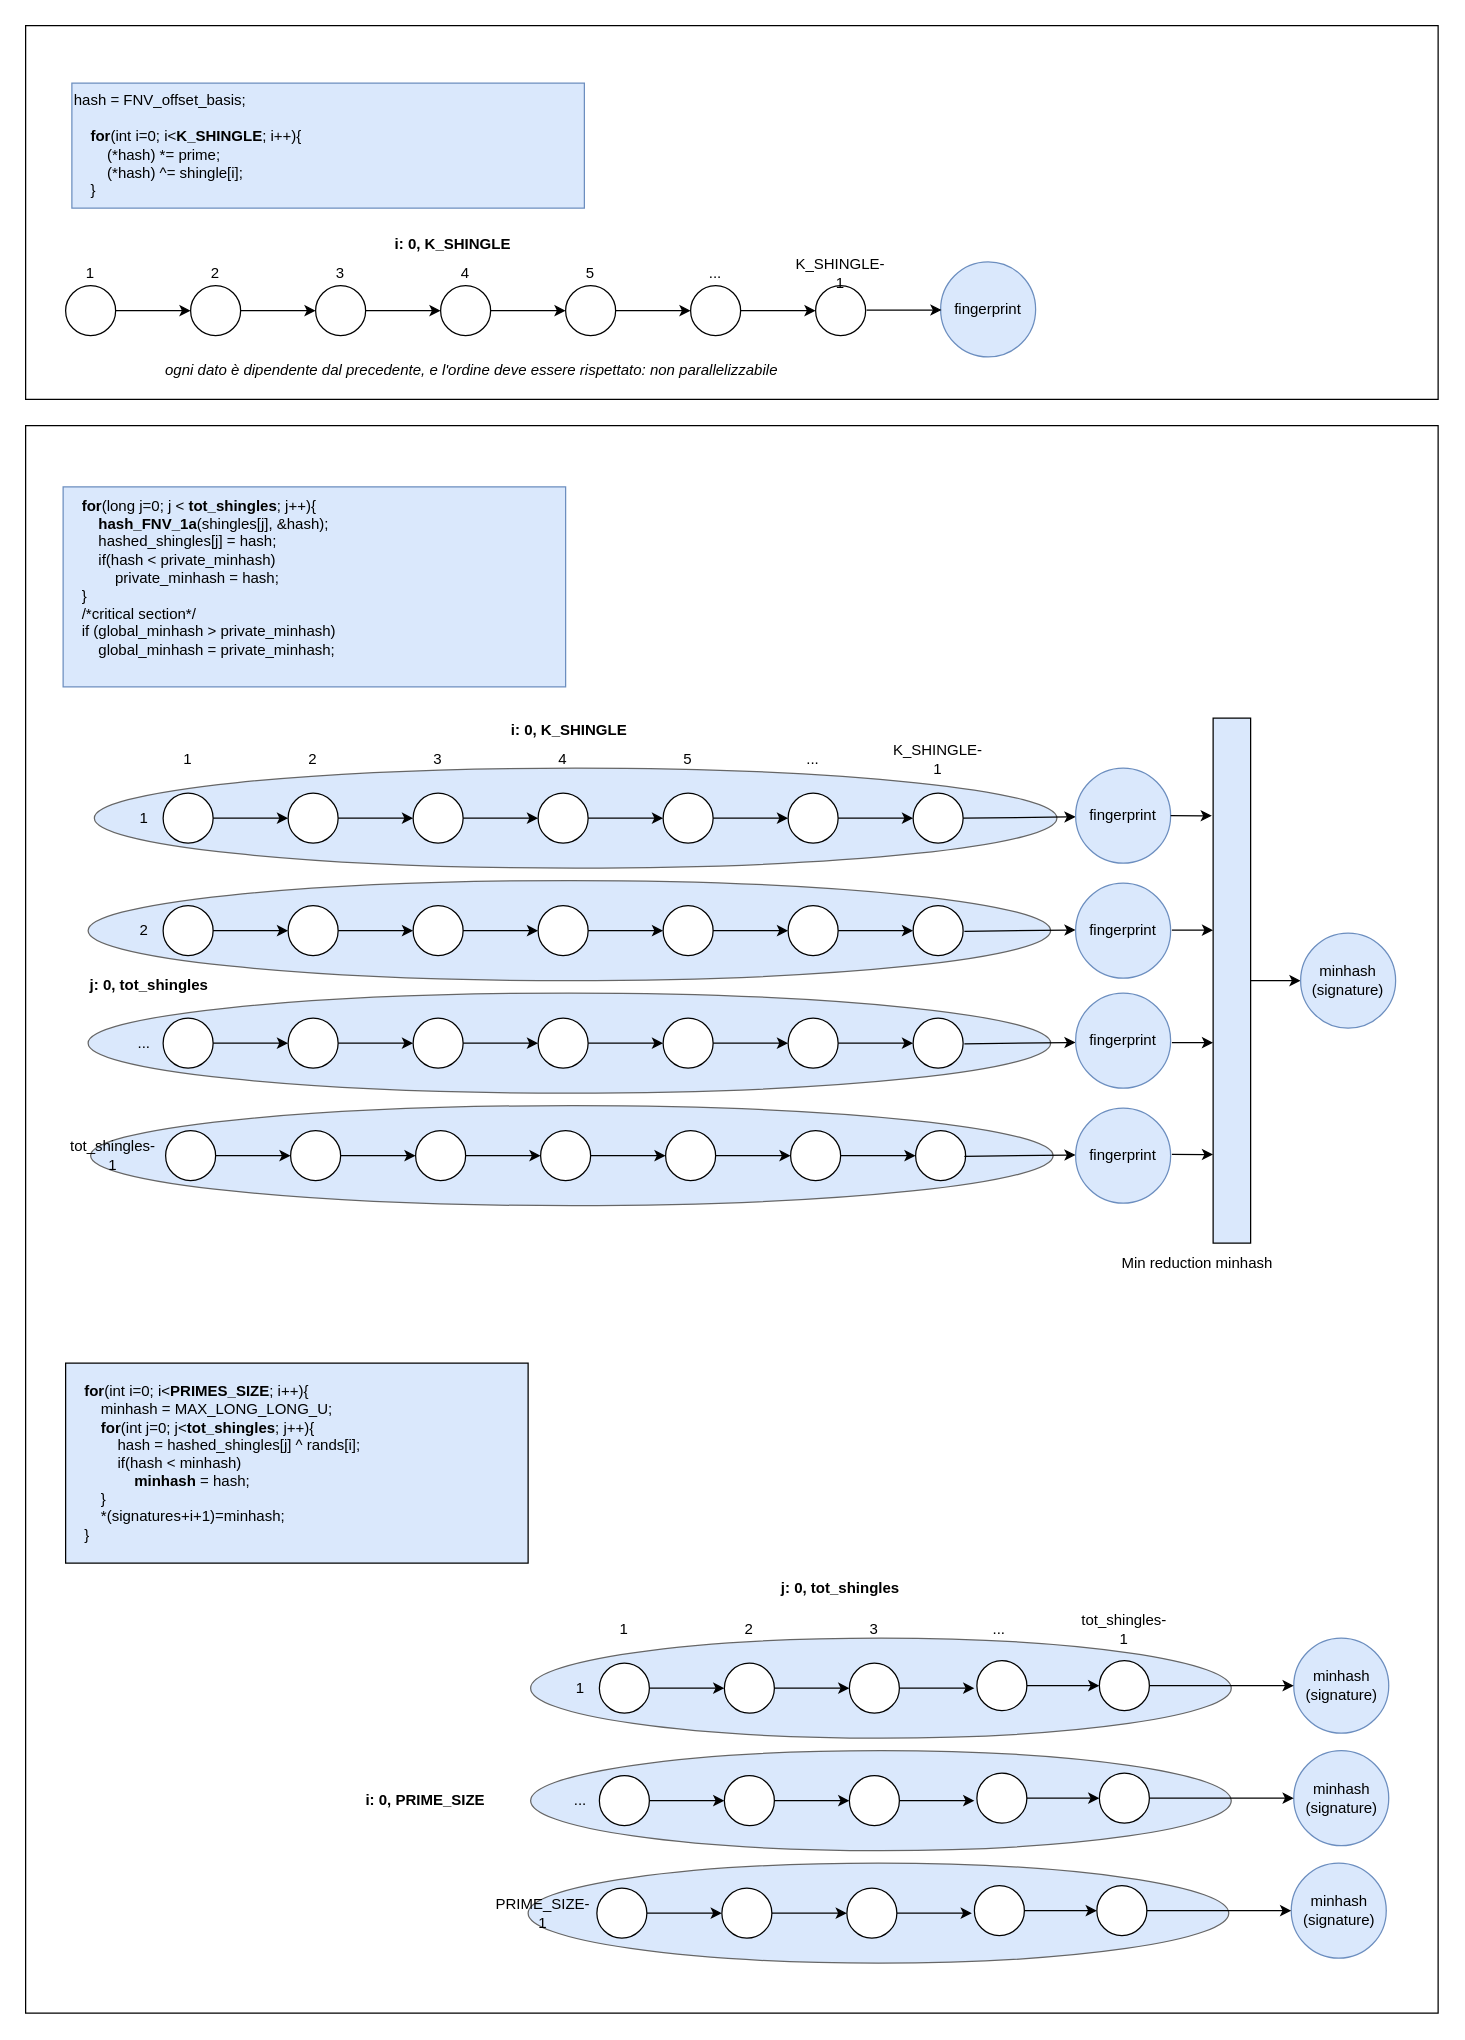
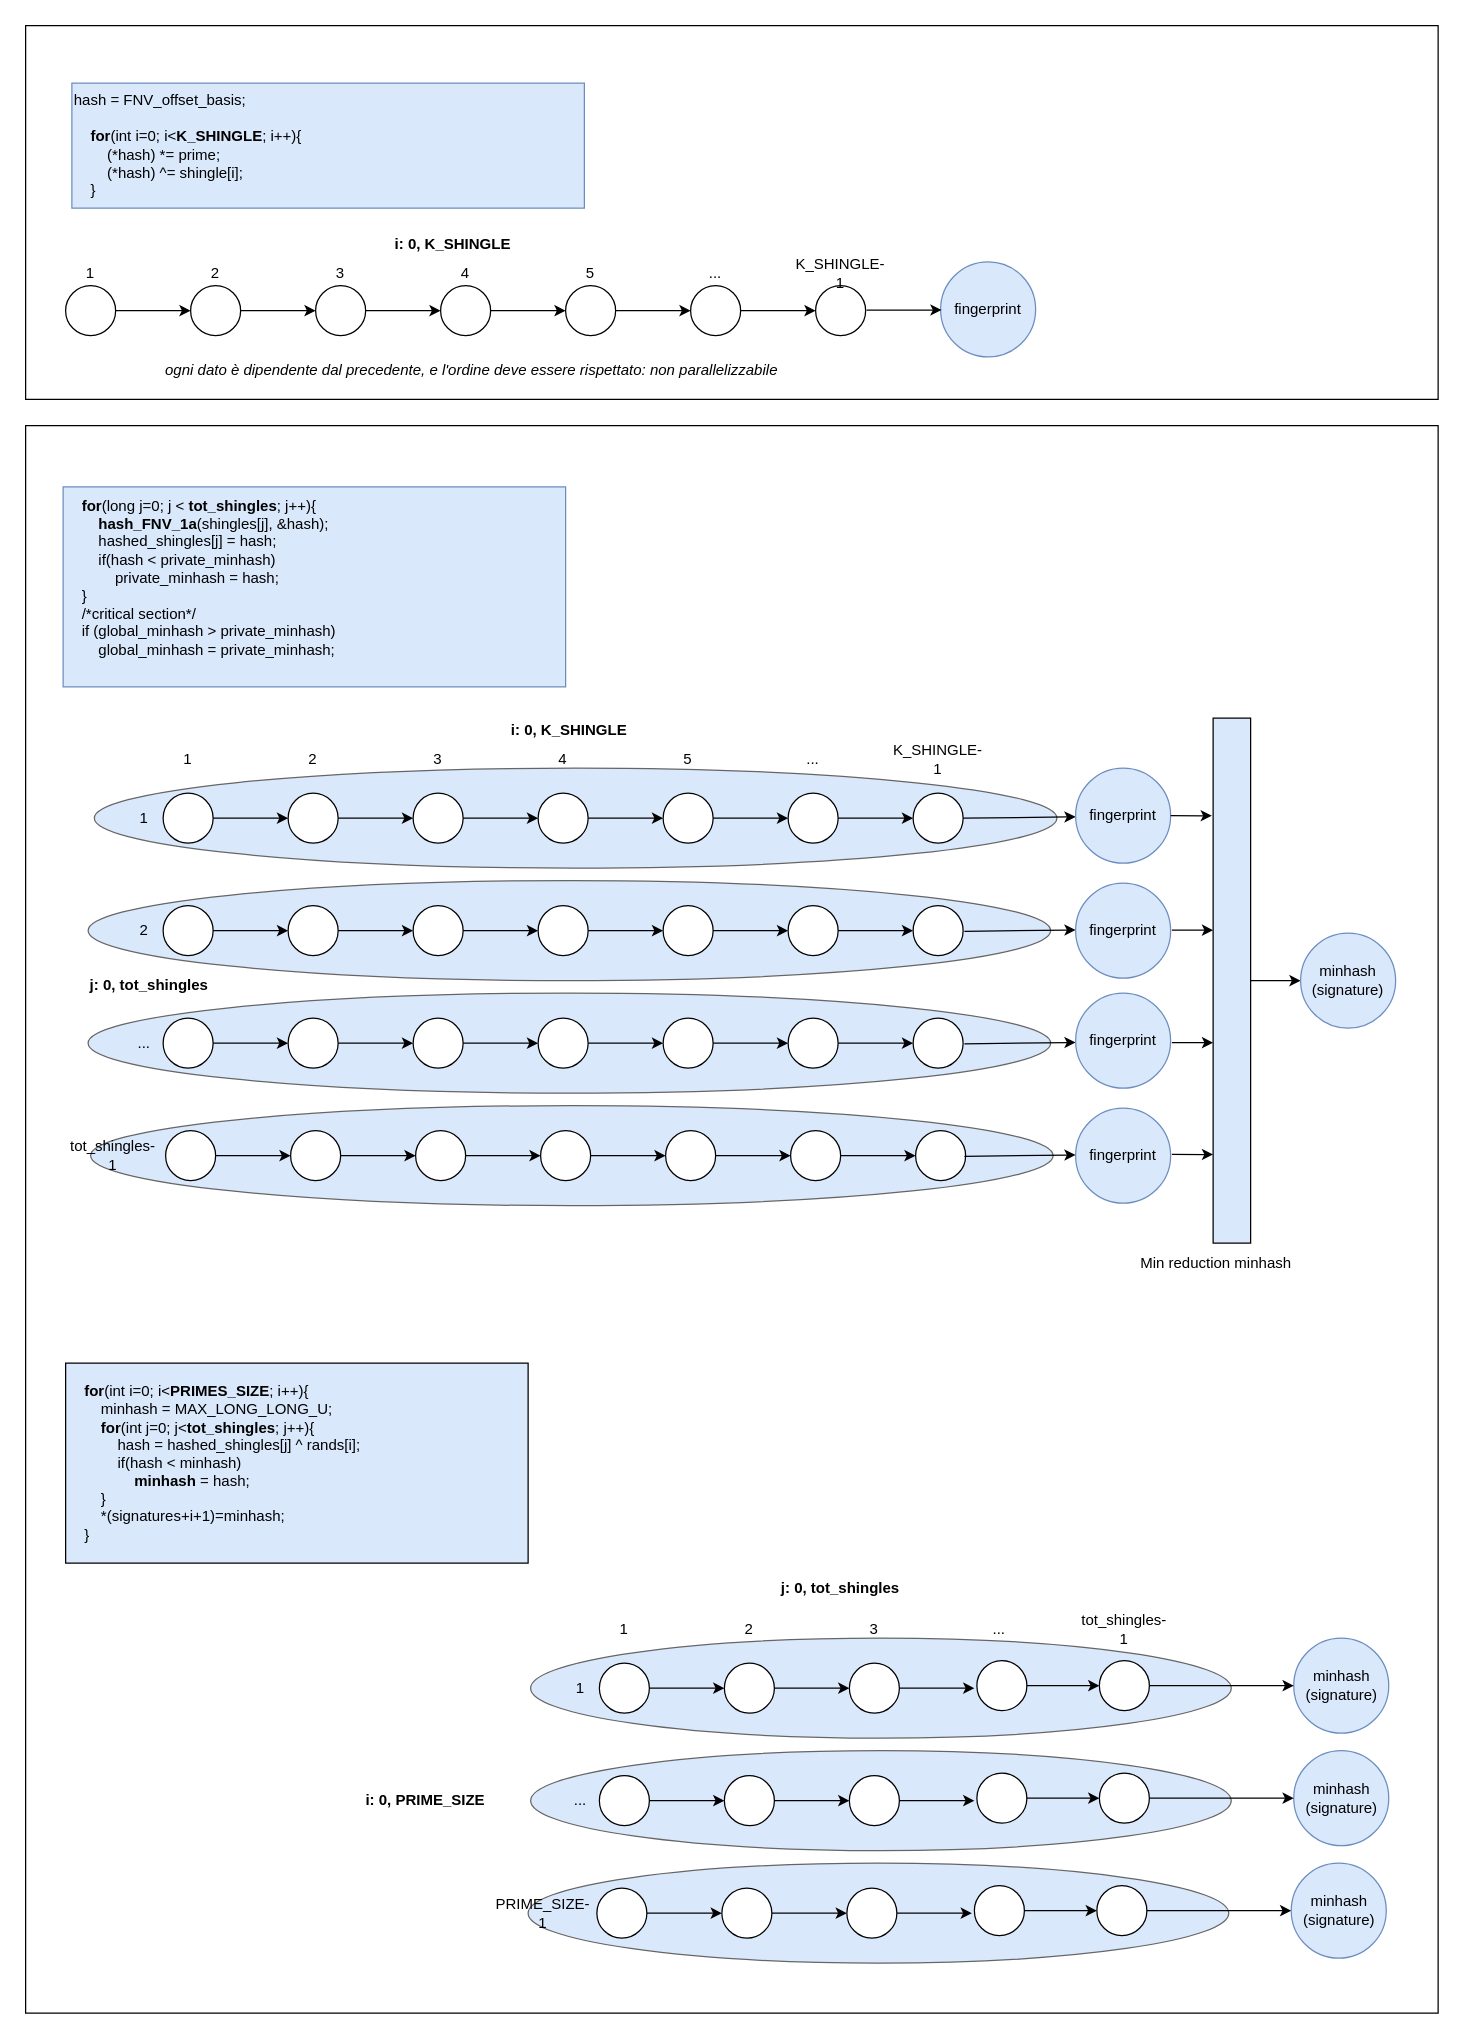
(1198, 1263) -> (1216, 1263)
